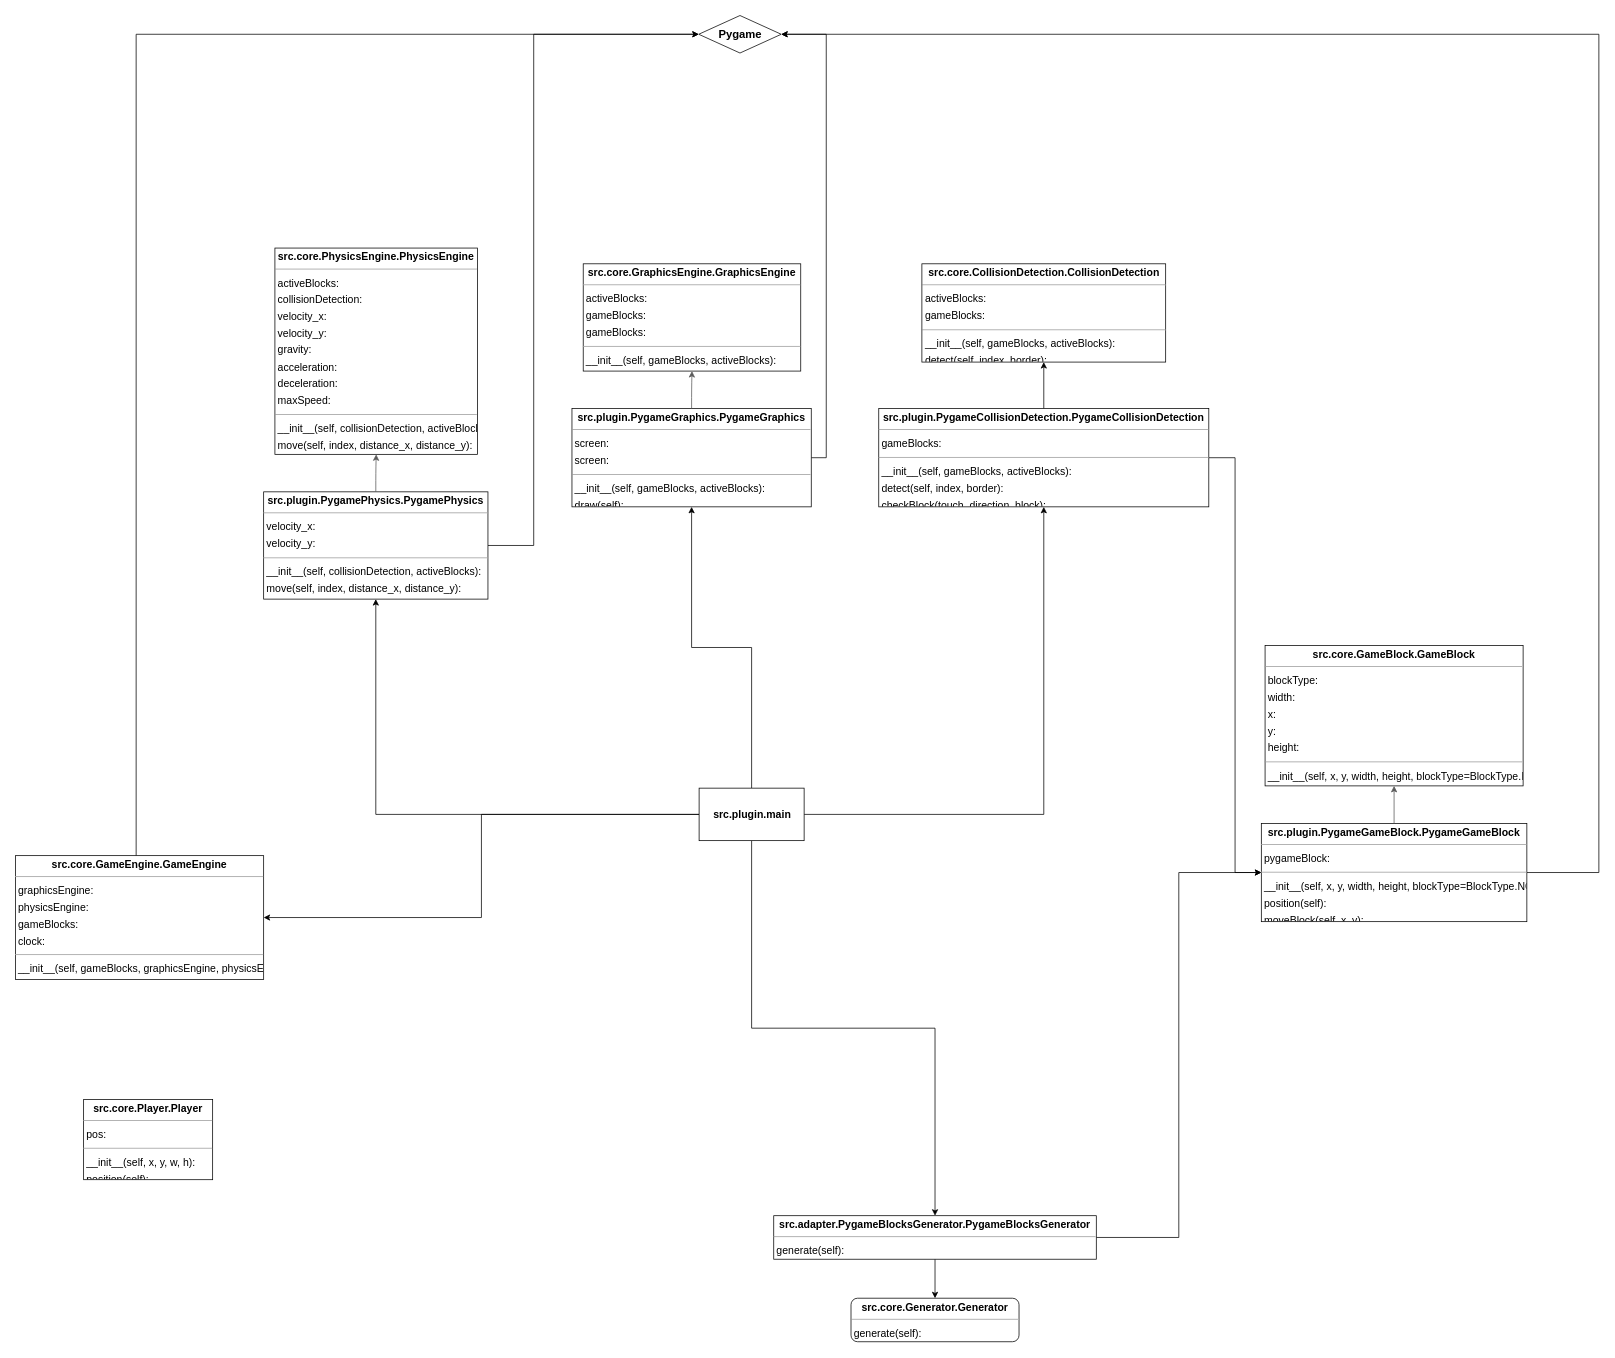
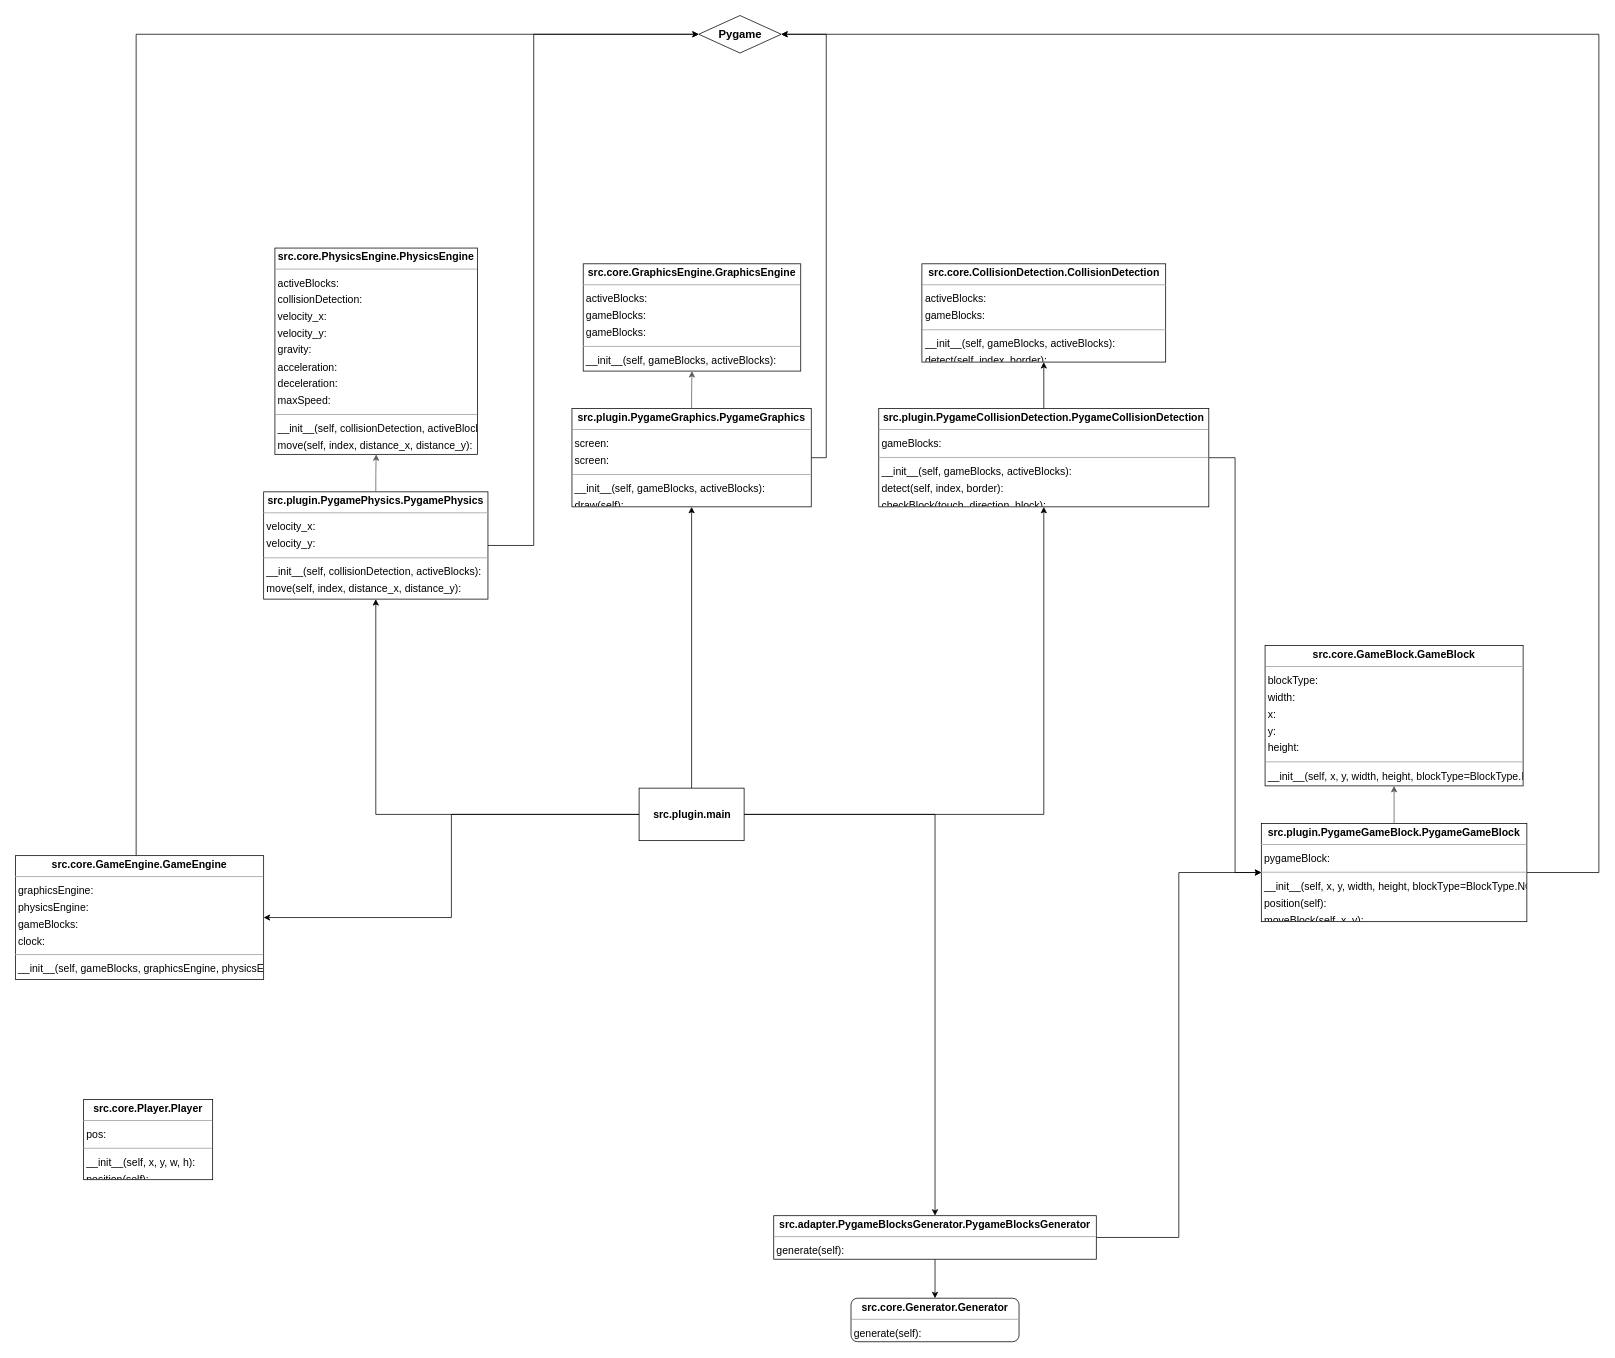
(752, 814) -> (692, 814)
